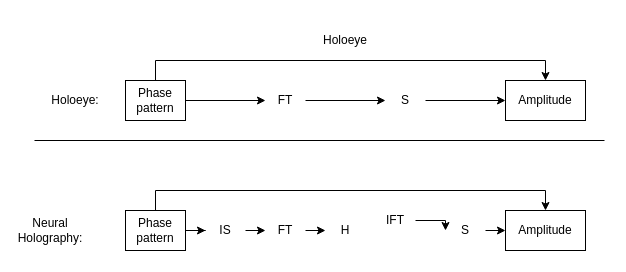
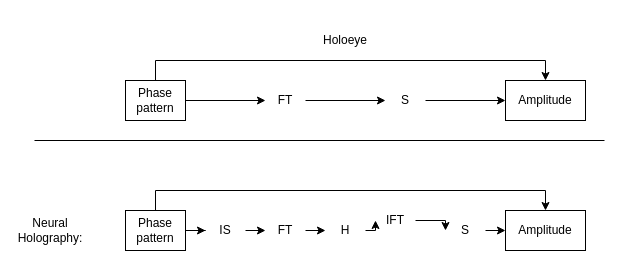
(76, 101) -> none
none -> (372, 231)
